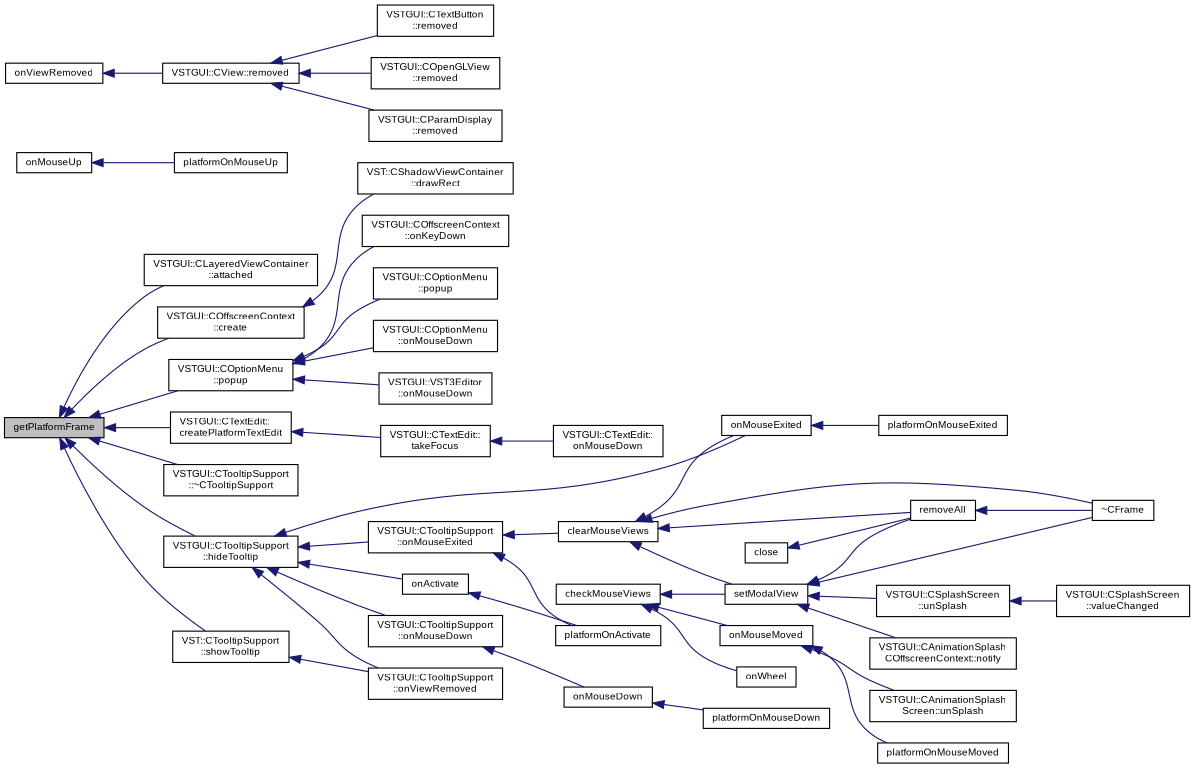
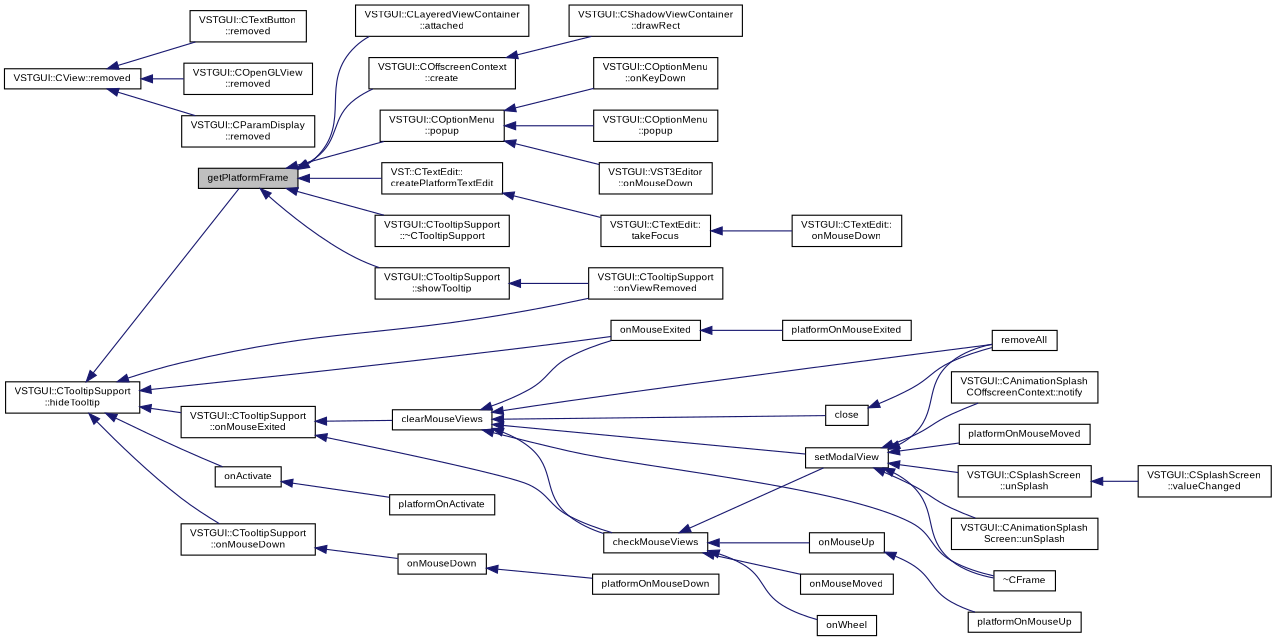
(54, 73) -> none
(435, 178) -> (656, 21)
(435, 231) -> (656, 73)
(435, 336) -> none
none -> (665, 417)
(231, 428) -> (442, 178)
none -> (550, 486)
(130, 496) -> (166, 281)
(1040, 510) -> none
none -> (764, 543)
(536, 594) -> (476, 470)
(231, 647) -> (442, 283)
(853, 670) -> (930, 496)
(850, 700) -> (929, 447)
